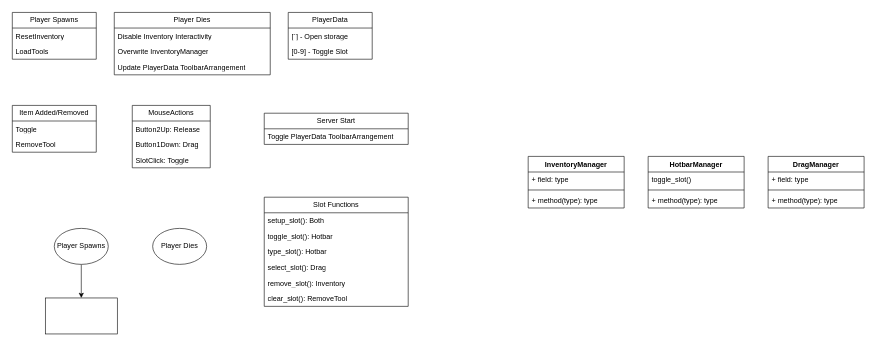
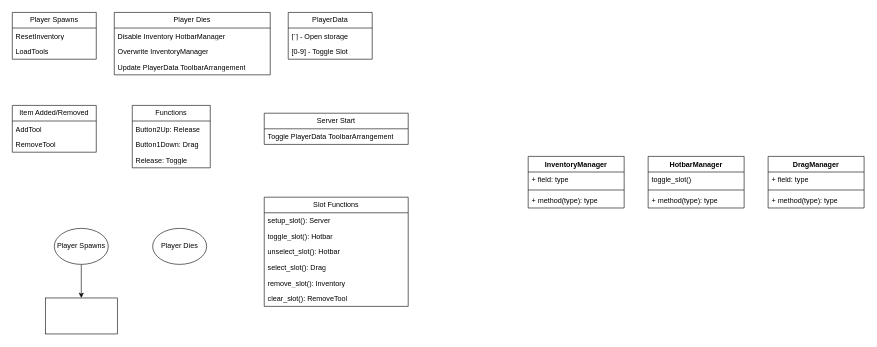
(175, 36) -> (177, 36)
(171, 113) -> (171, 113)
(27, 129) -> (29, 129)
(165, 161) -> (162, 161)
(301, 221) -> (305, 221)
(303, 252) -> (311, 252)
